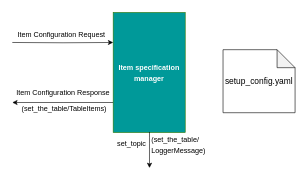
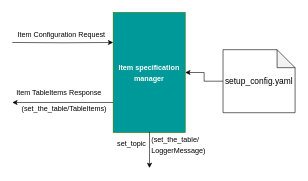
none -> (198, 72)
(76, 94) -> (70, 94)
